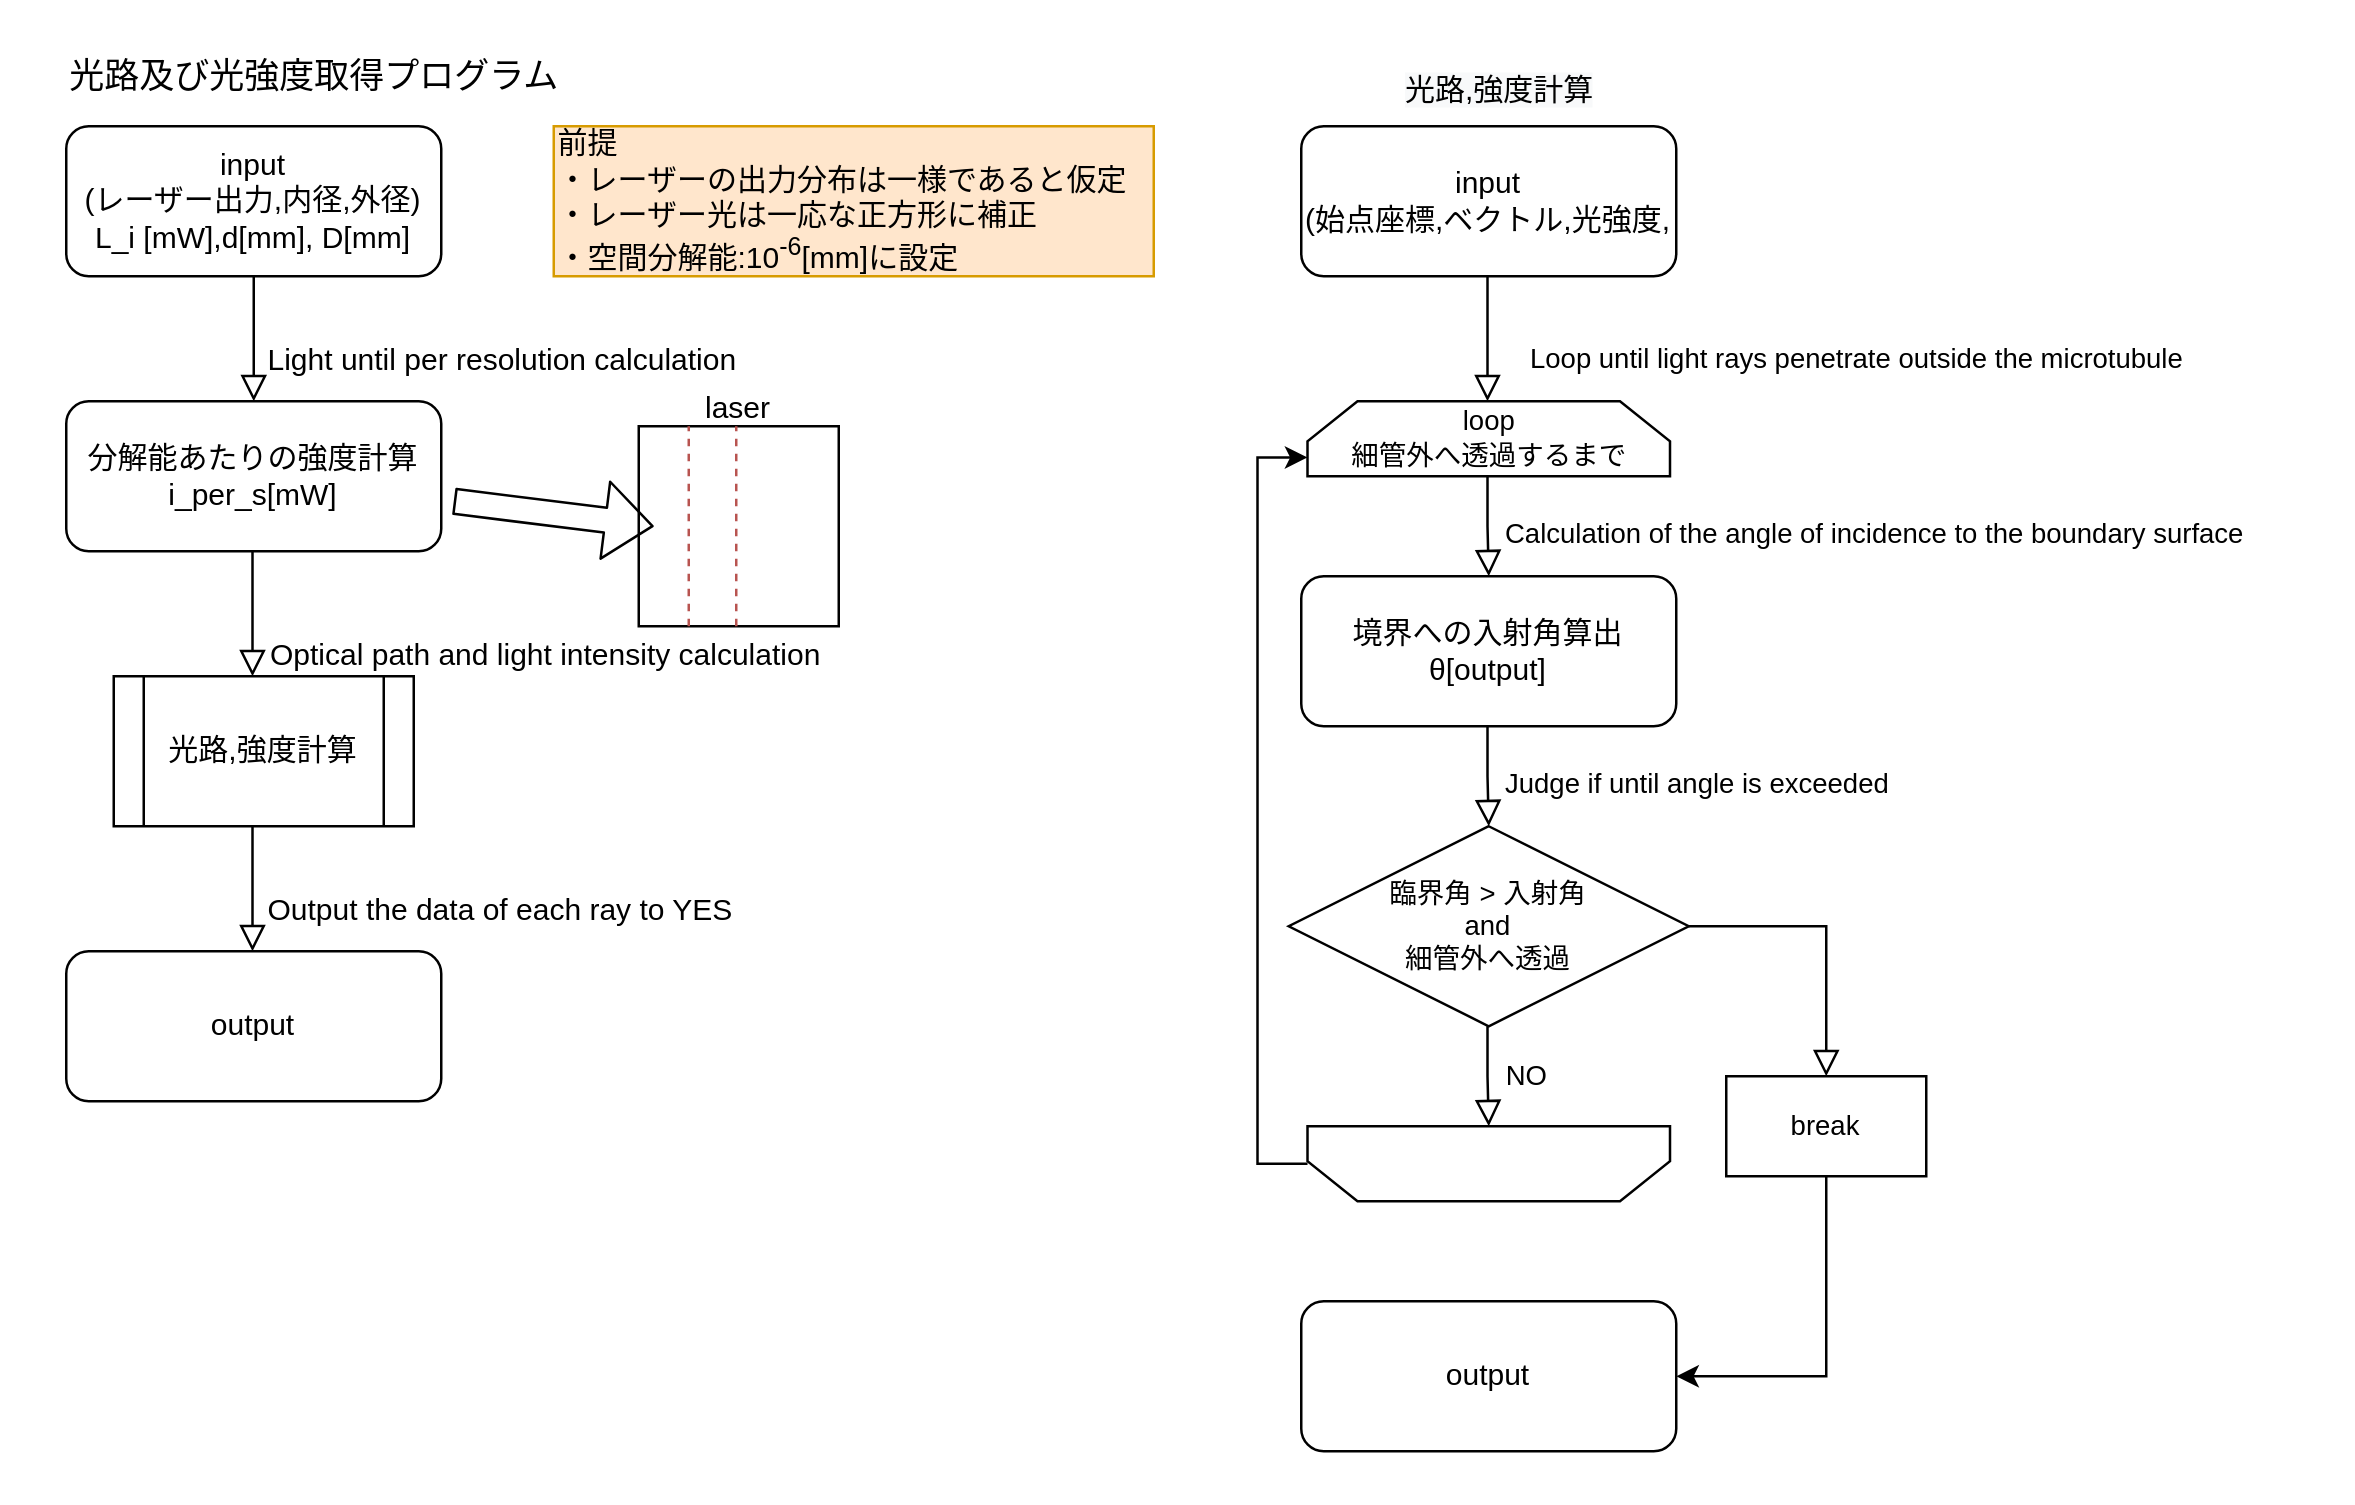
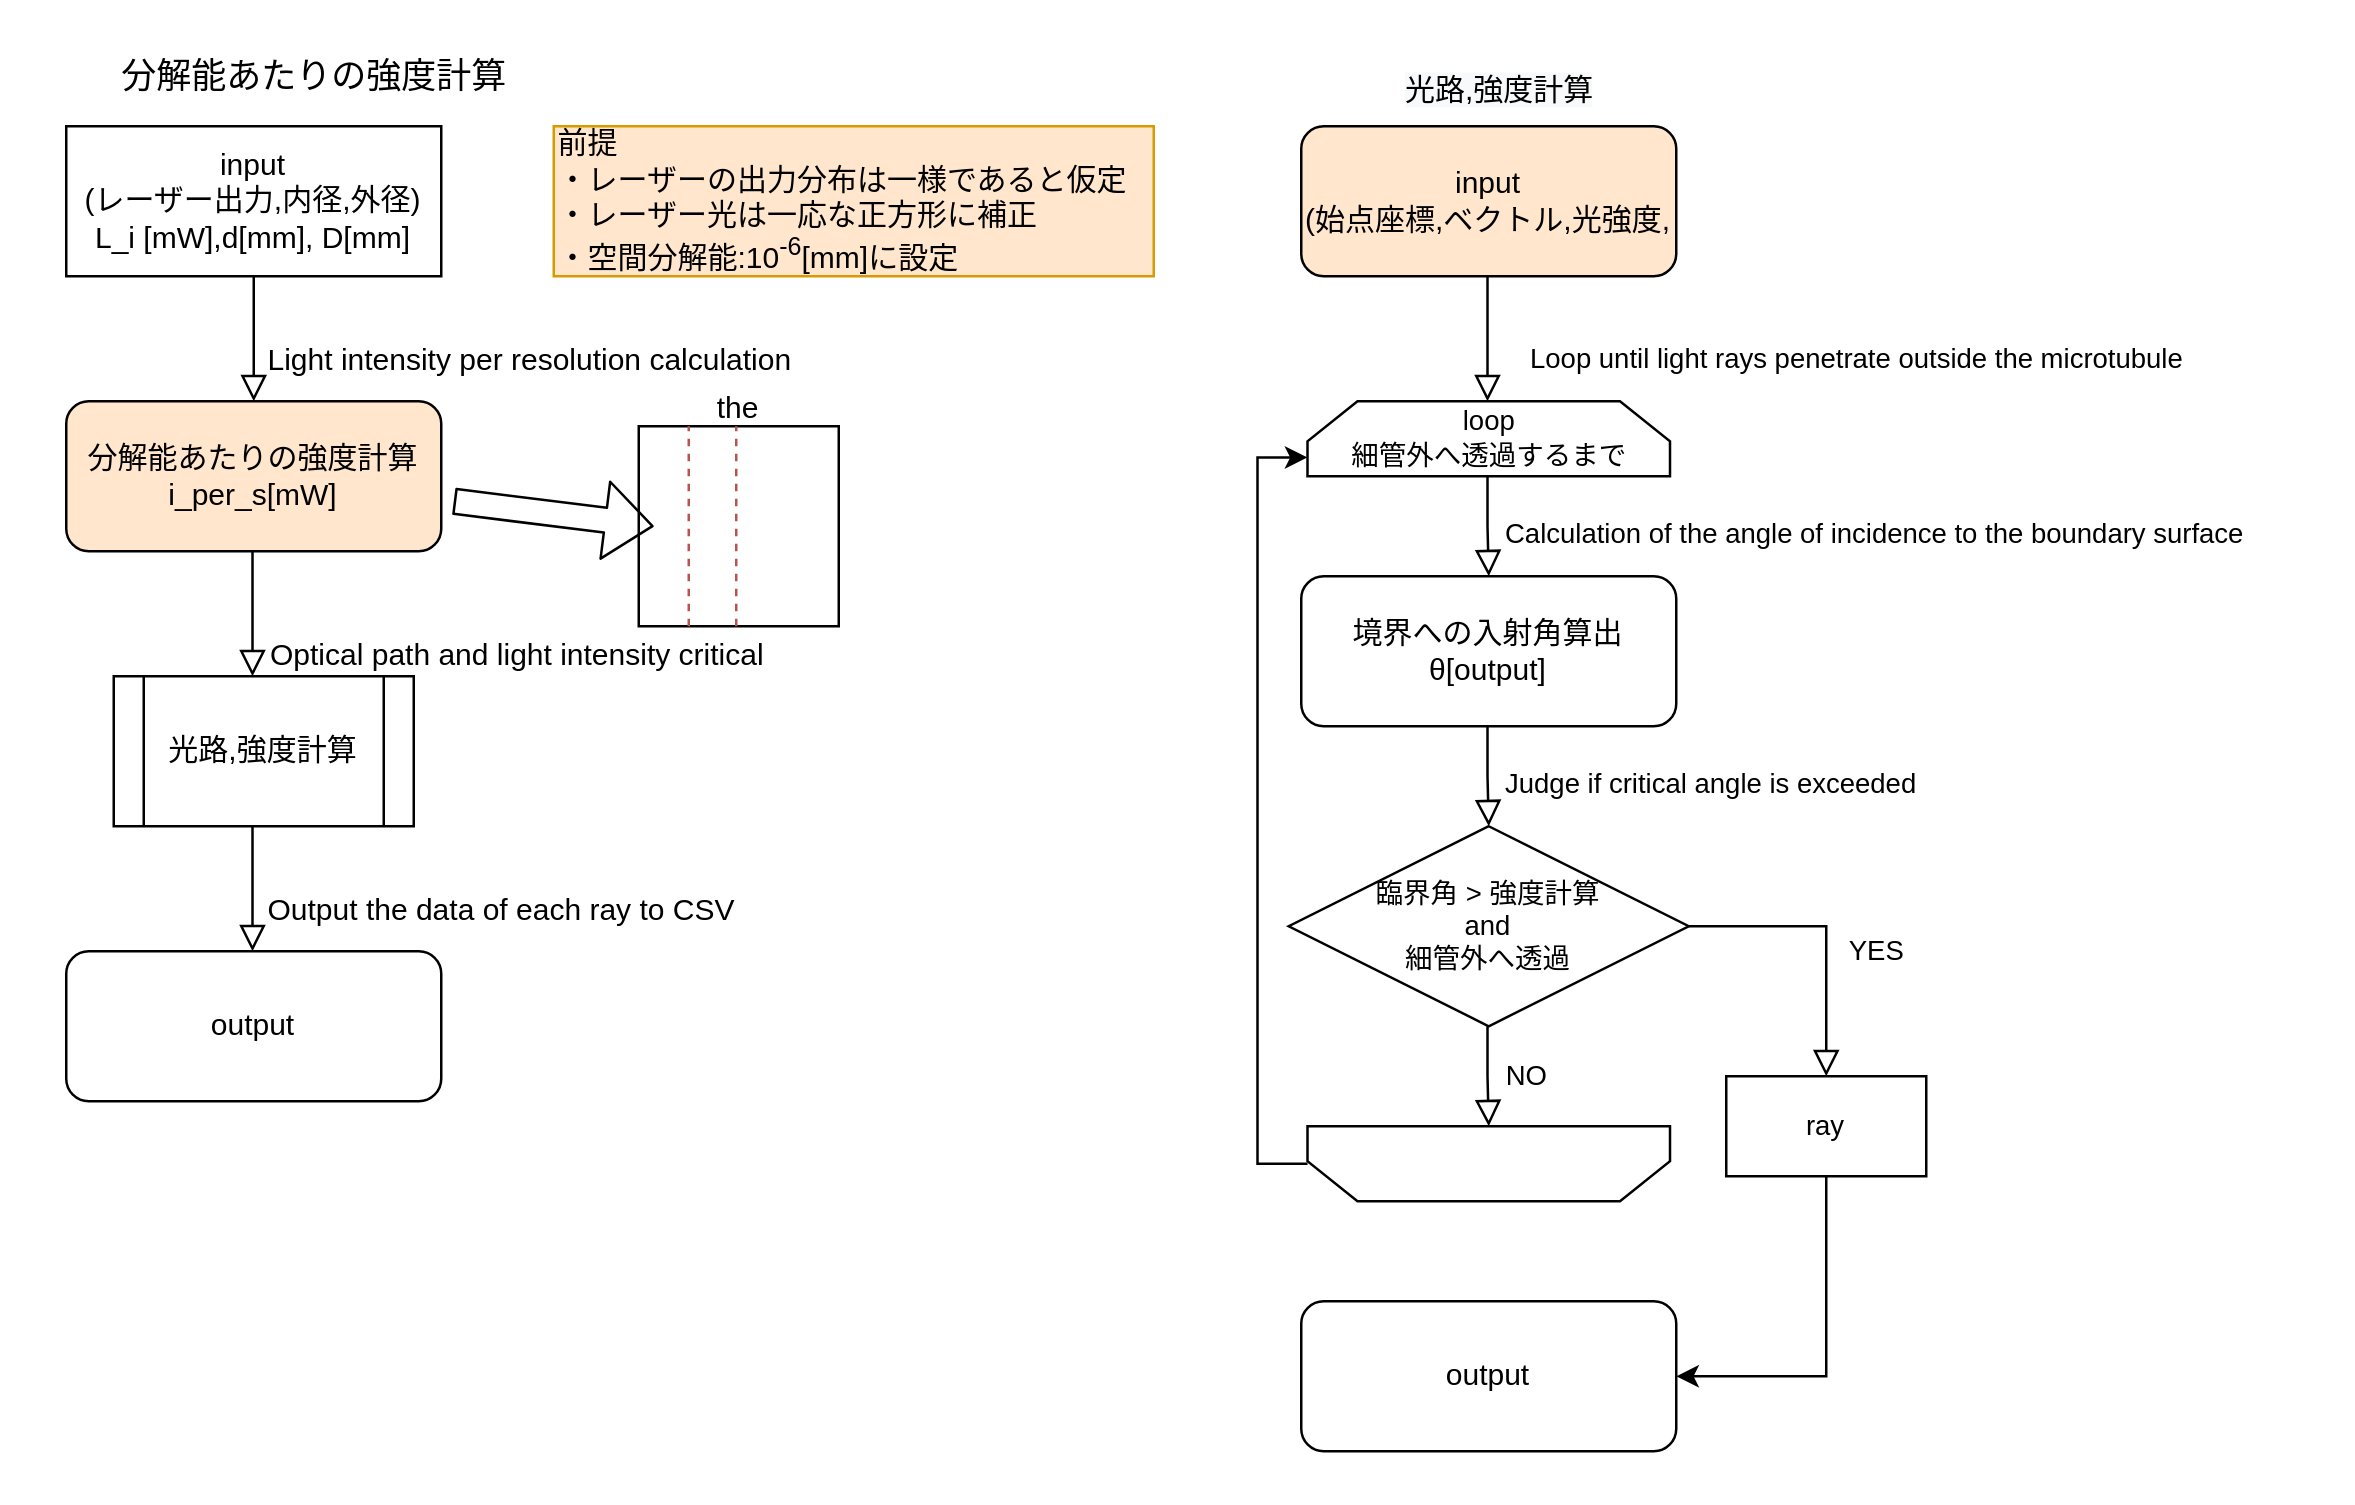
(315, 76) -> (315, 76)
(254, 201) -> (254, 201)
(1489, 201) -> (1489, 201)
(541, 362) -> (554, 380)
(739, 409) -> (739, 409)
(254, 476) -> (254, 476)
(581, 675) -> (561, 657)
(1717, 785) -> (1736, 785)
(527, 912) -> (527, 912)
(1489, 926) -> (1489, 926)
none -> (1876, 951)
(1826, 1126) -> (1826, 1126)
